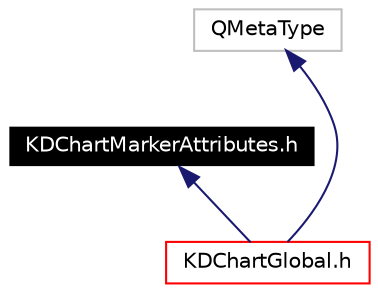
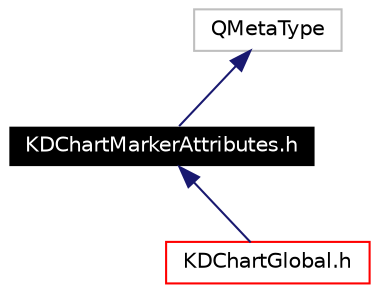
(336, 157) -> (208, 96)
